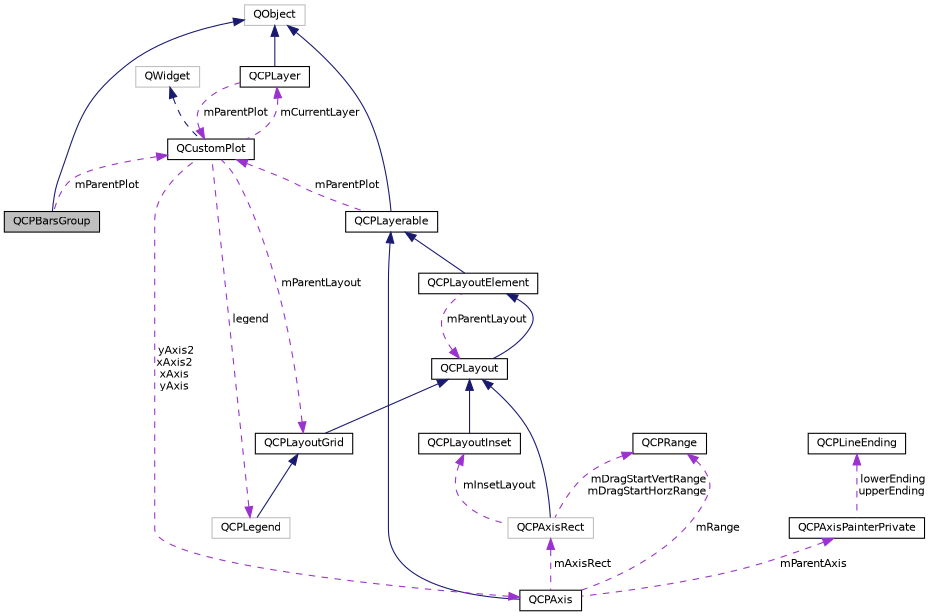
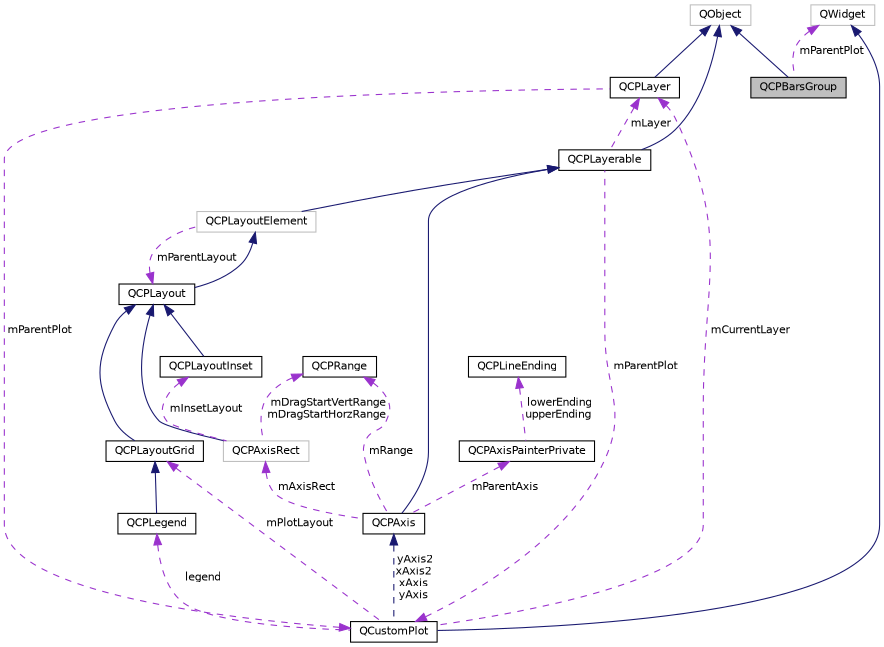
(184, 120) -> (880, 514)
none -> (622, 129)
(95, 169) -> (794, 51)
(320, 283) -> (298, 524)
(478, 283) -> (256, 222)
(155, 519) -> (394, 583)
(251, 528) -> (157, 524)
